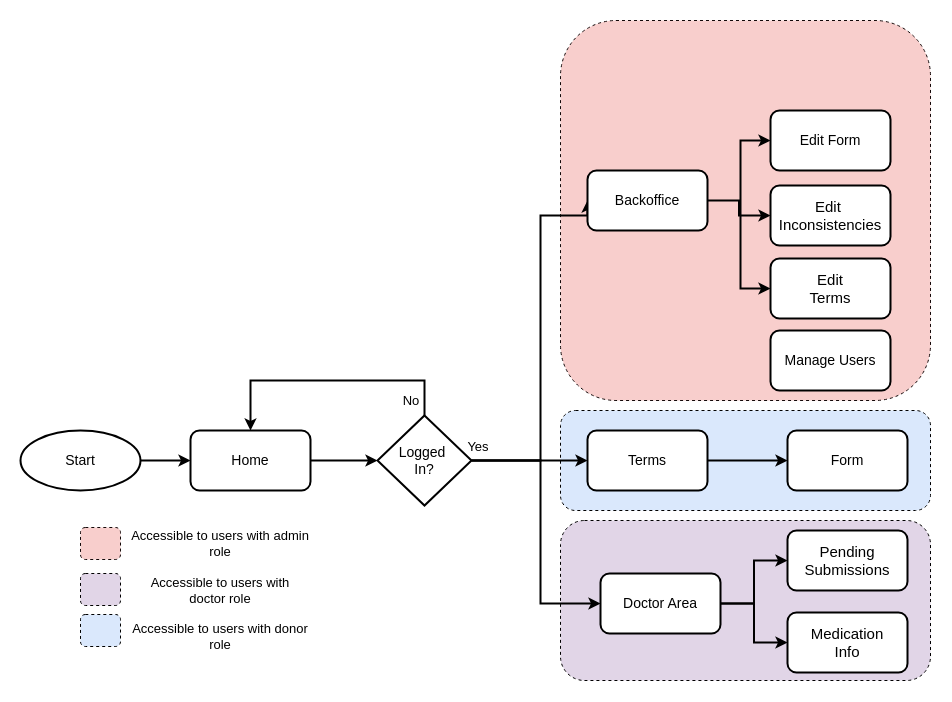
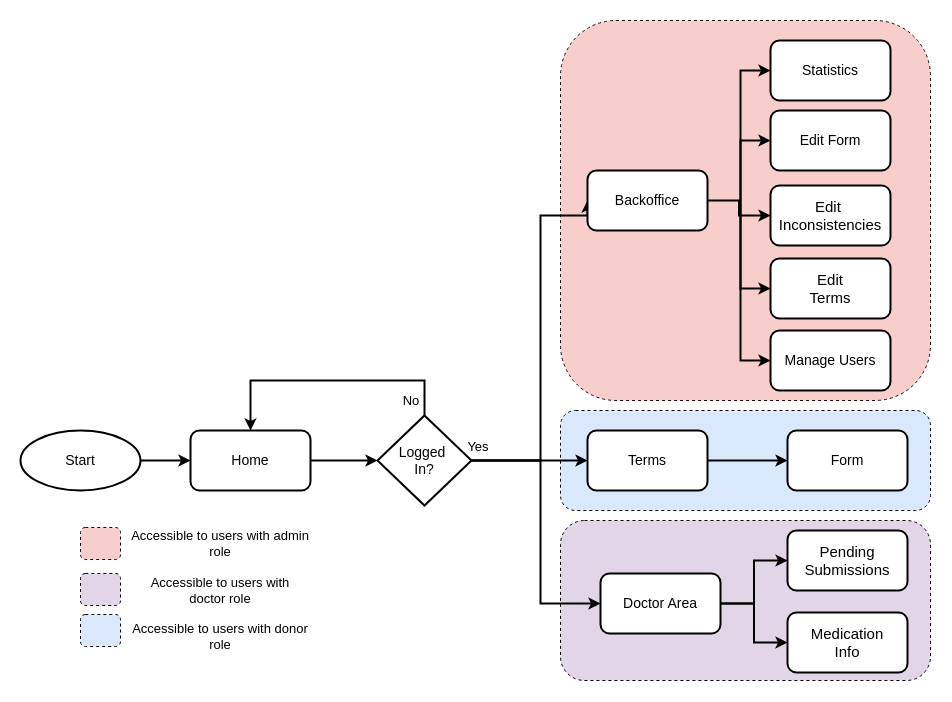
none -> (831, 71)
none -> (741, 336)
